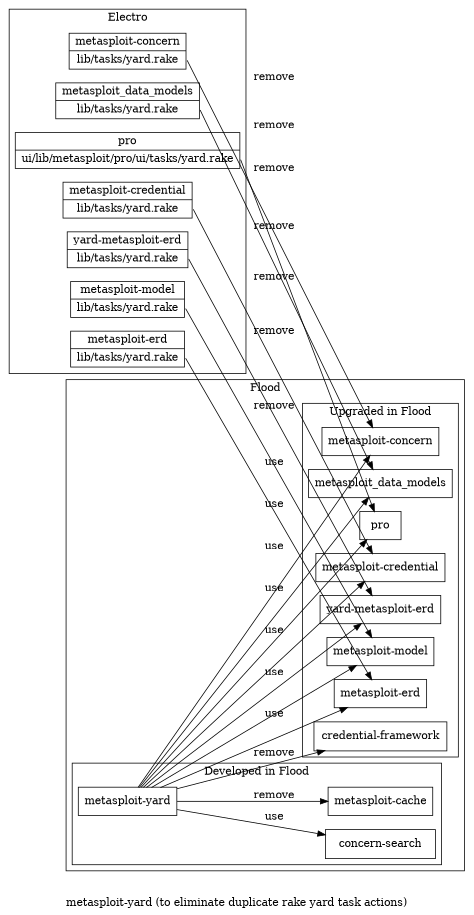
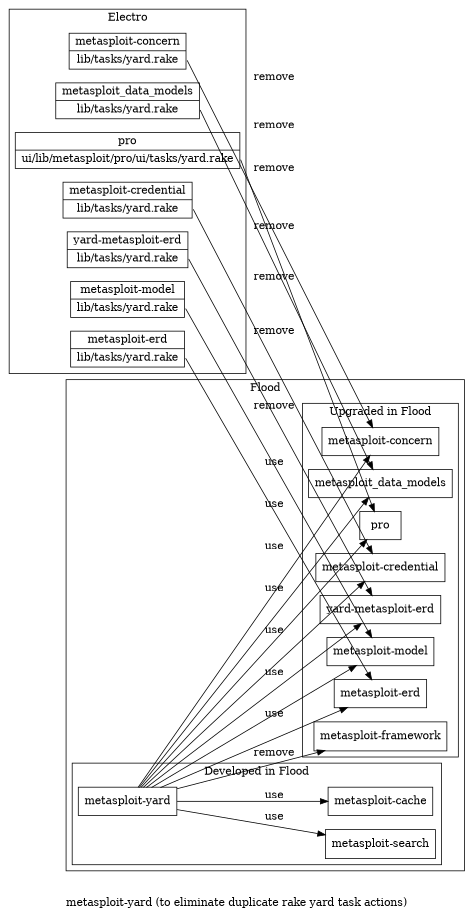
(380, 736) -> (380, 736)
(274, 796) -> (274, 796)
(380, 844) -> (380, 844)
